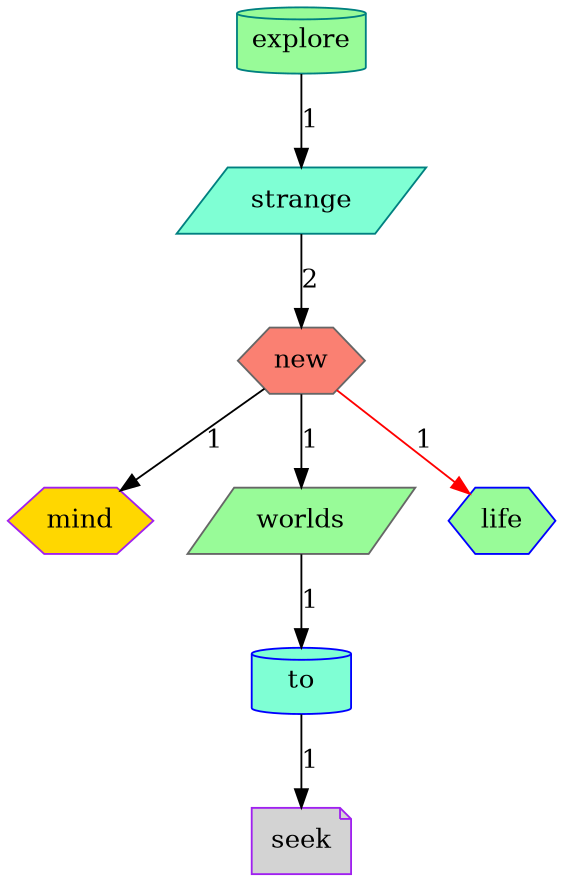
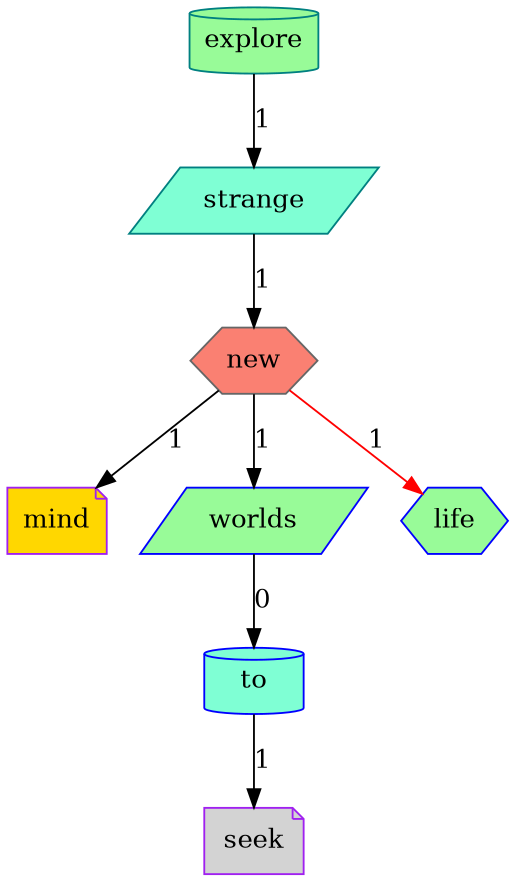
(311, 281) -> (263, 281)
(81, 521) -> (57, 521)
(301, 521) -> (254, 521)
(311, 601) -> (263, 601)
